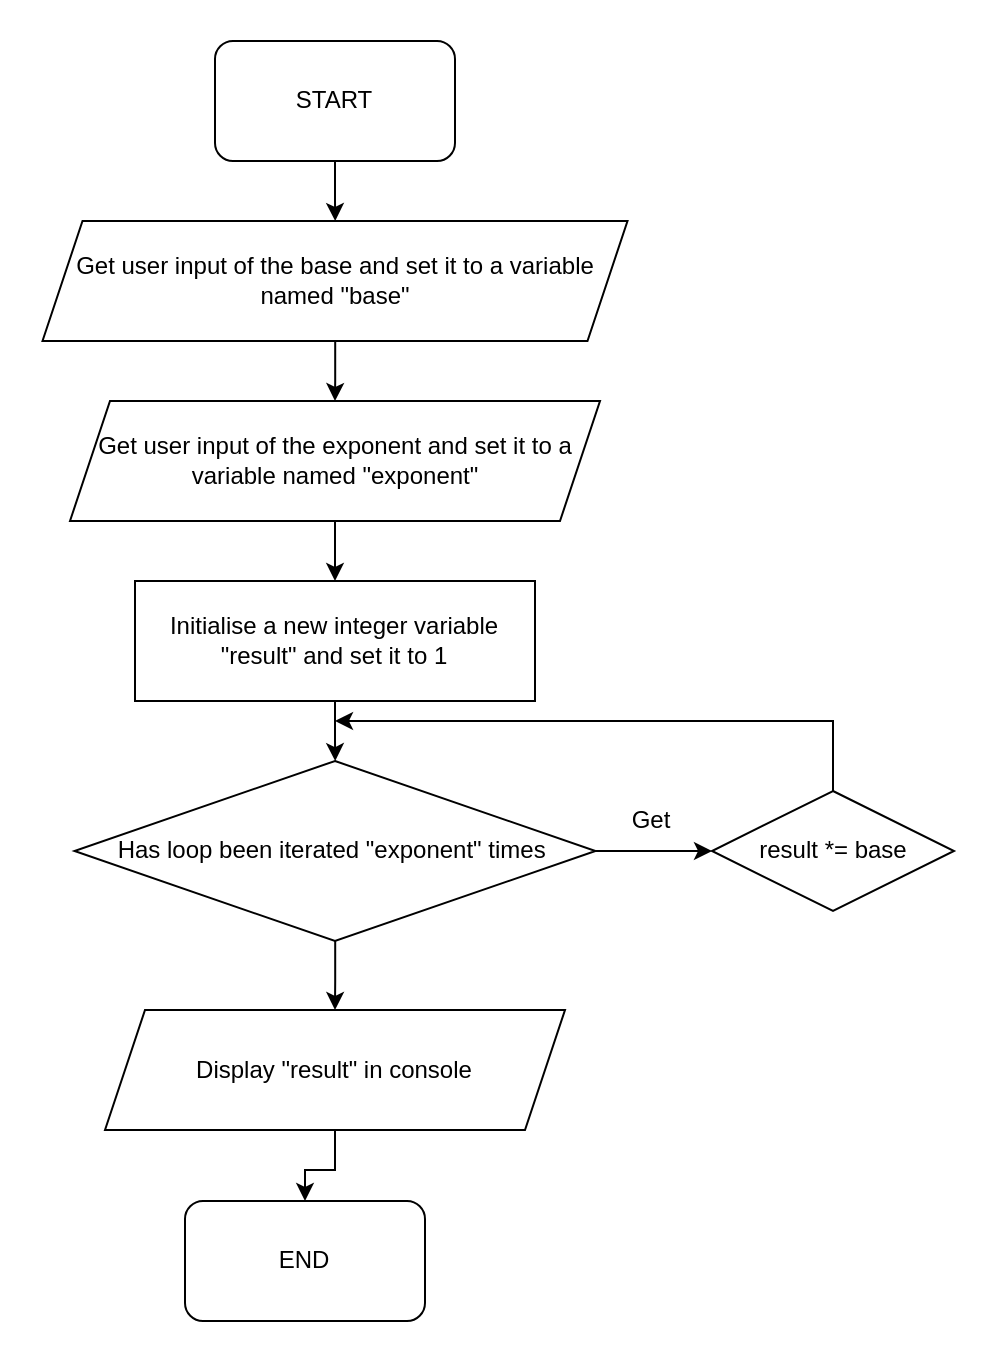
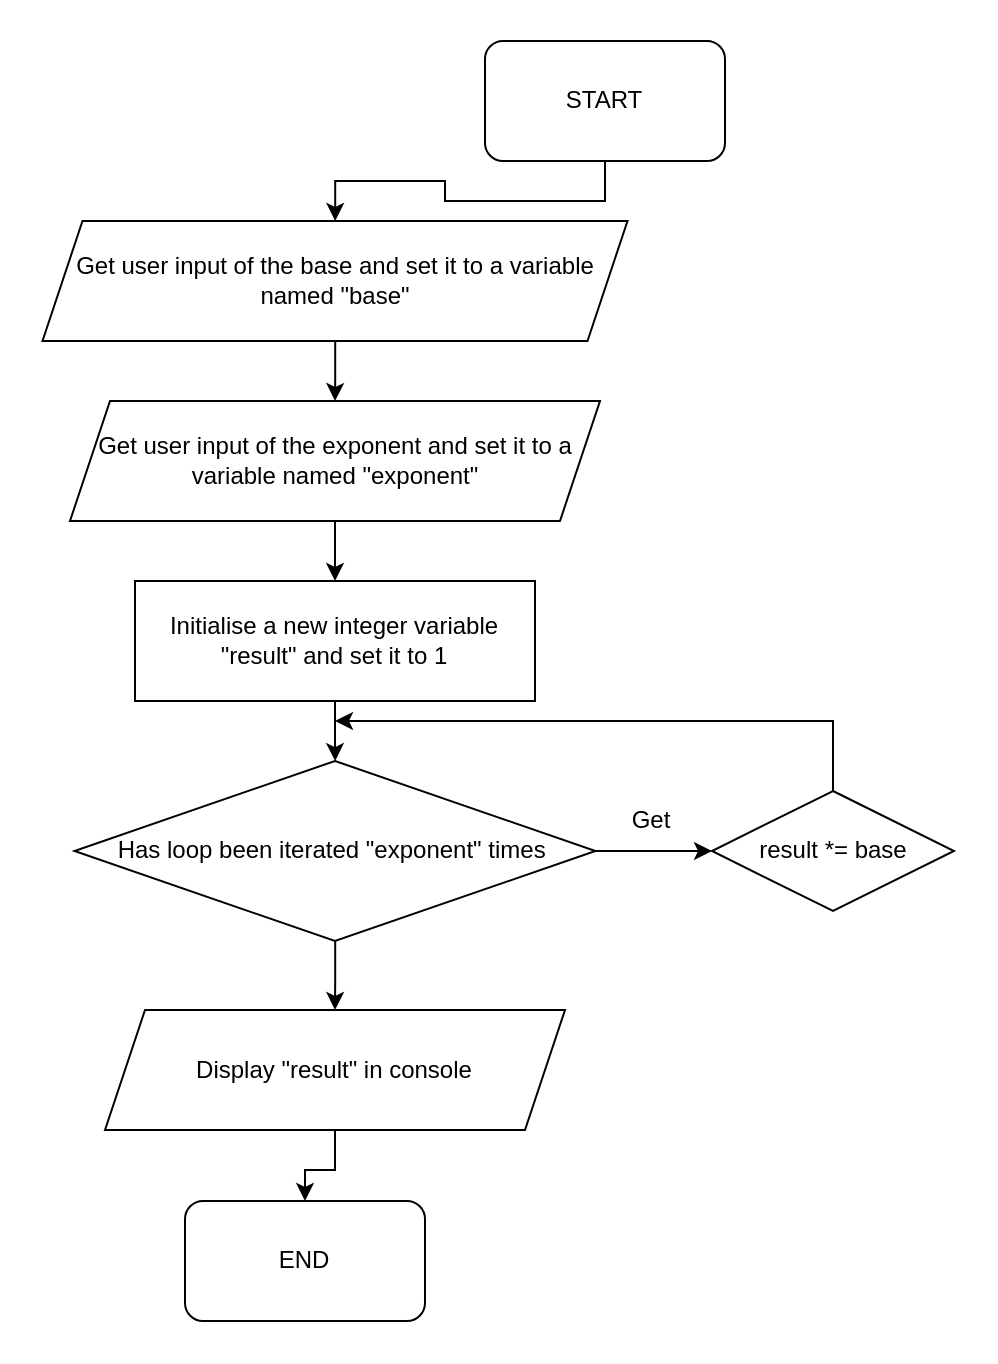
(335, 101) -> (605, 101)
